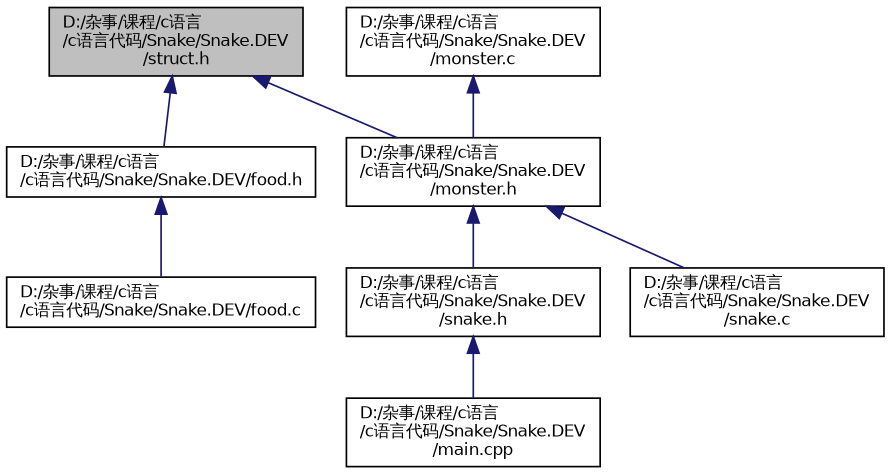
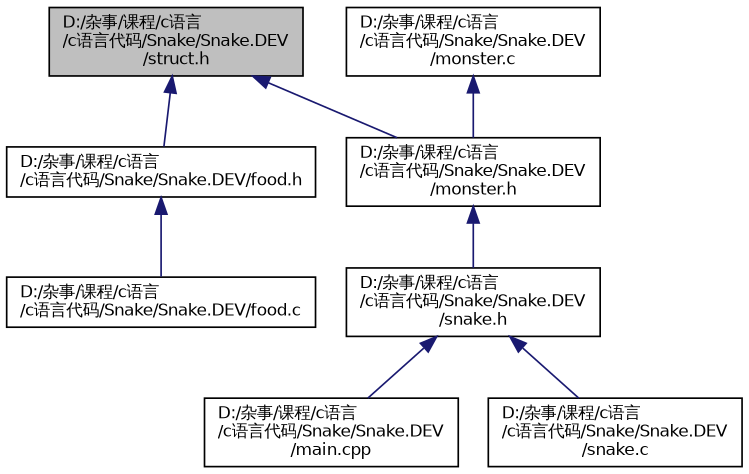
(623, 241) -> (551, 373)
